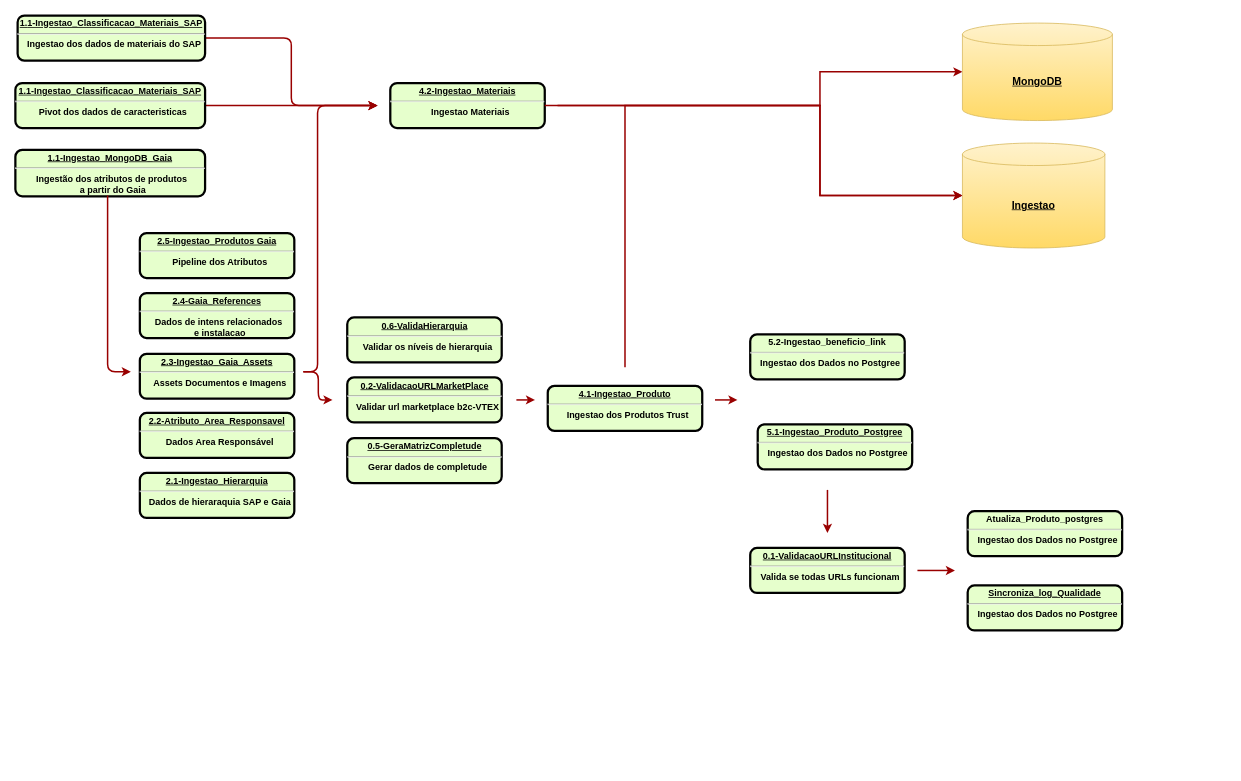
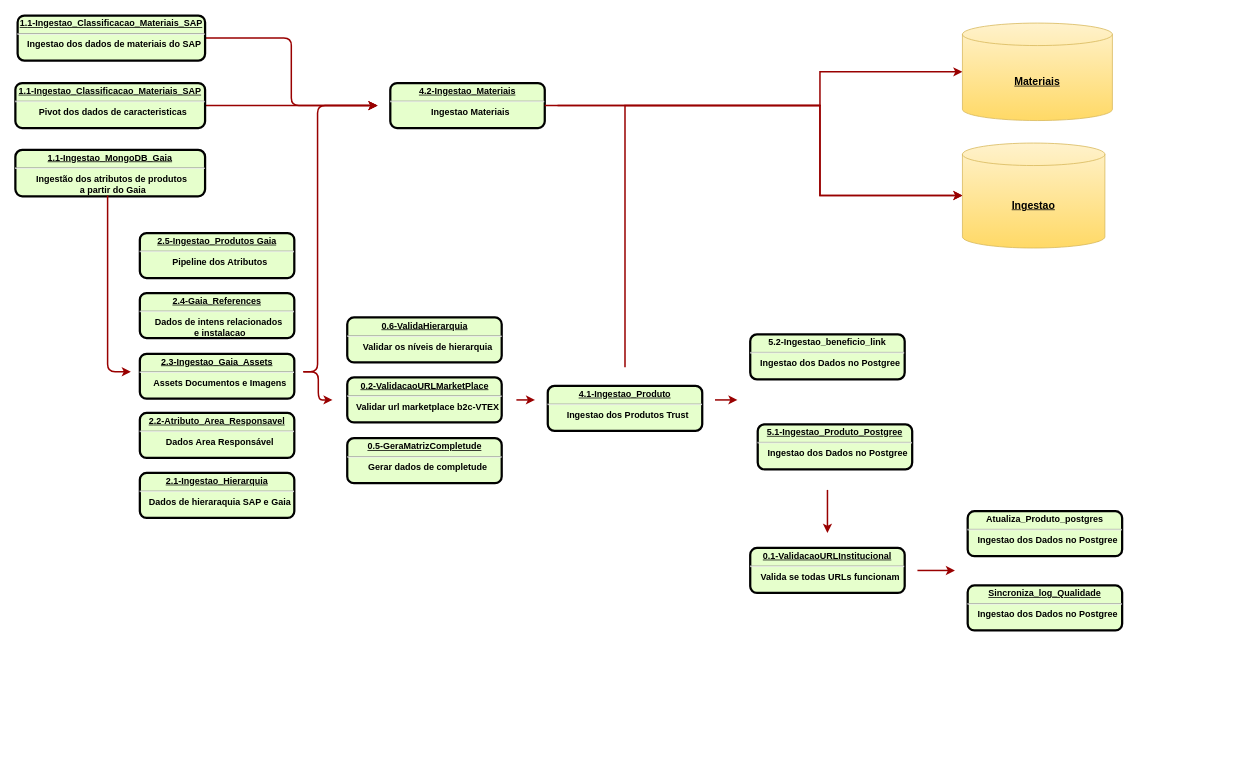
(1038, 81) -> (1038, 81)
